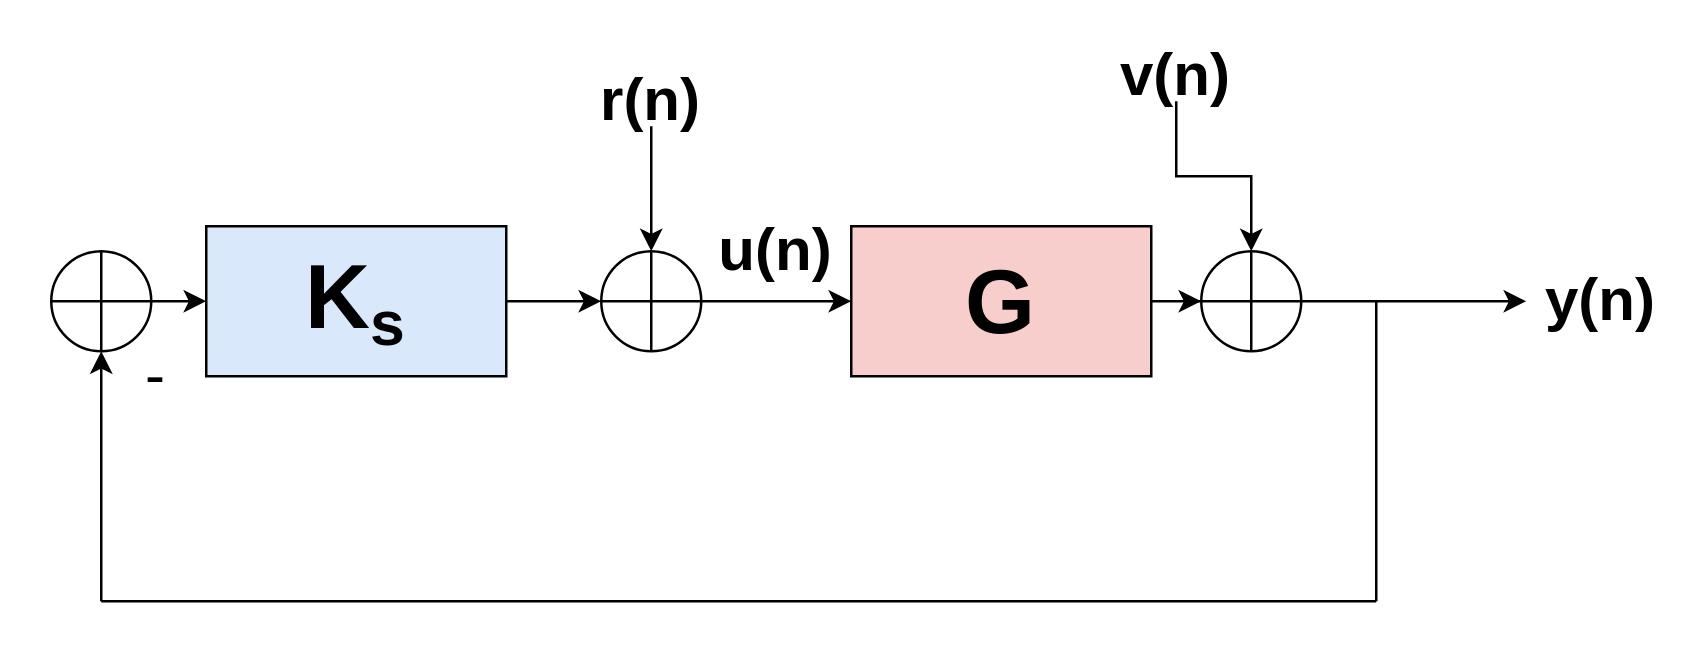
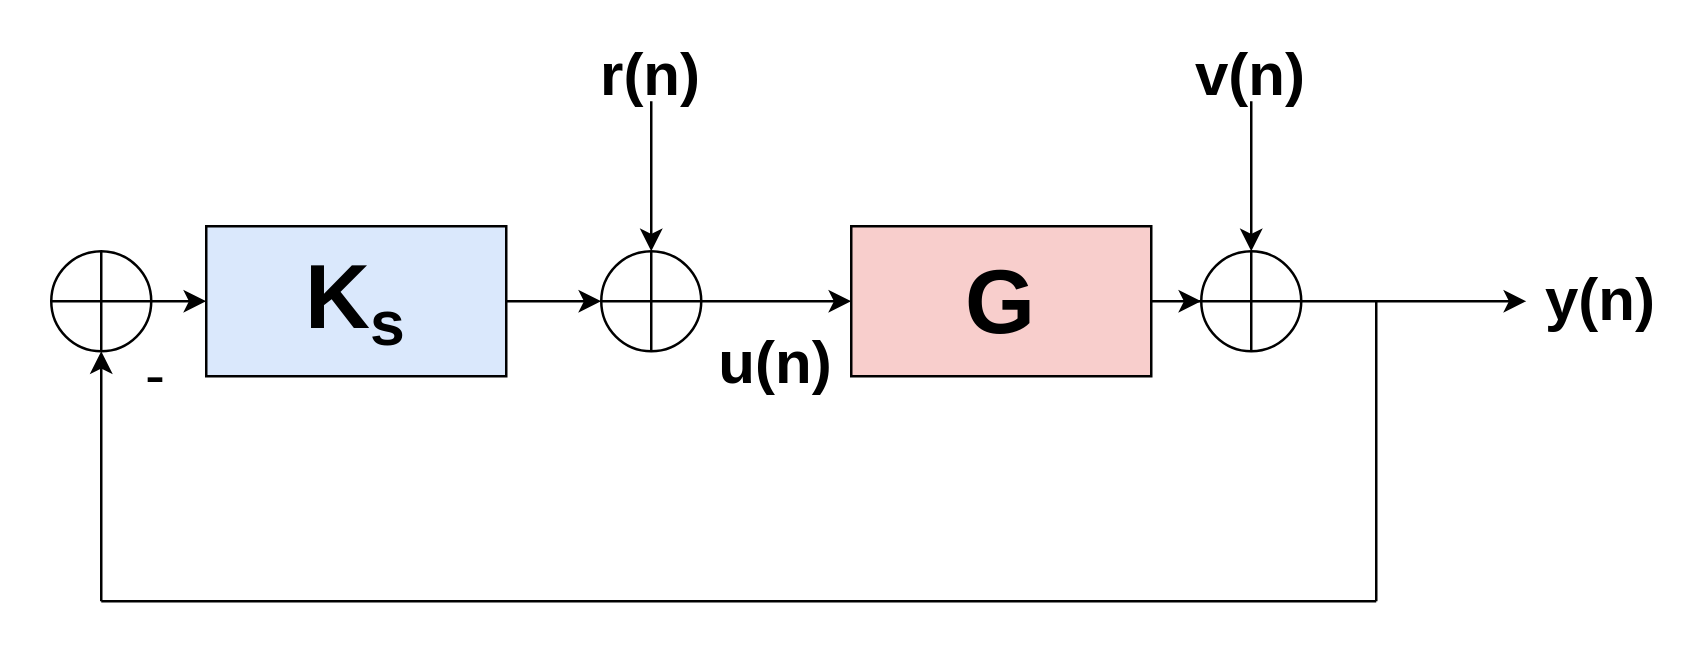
(1176, 76) -> (1251, 76)
(651, 101) -> (651, 76)
(776, 251) -> (776, 364)
